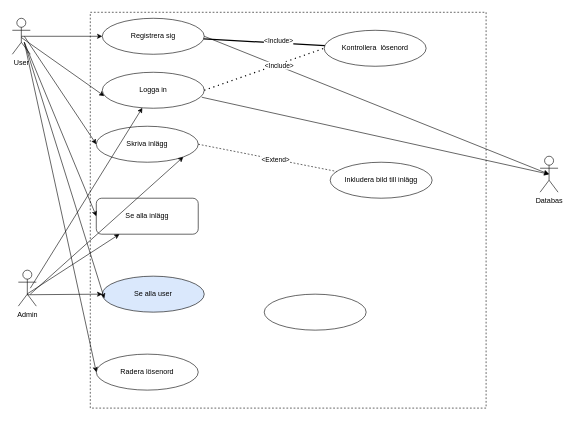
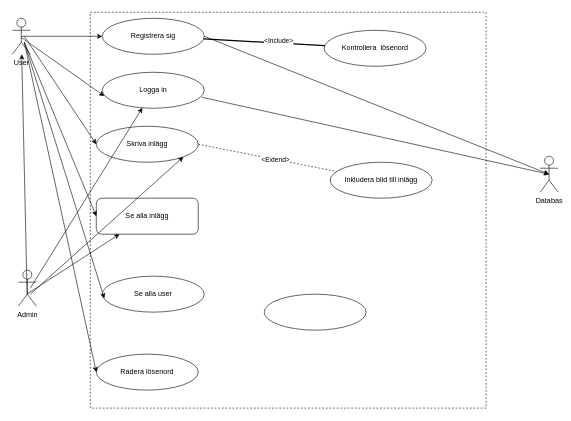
(265, 69) -> none
(153, 294) -> (153, 294)
(55, 295) -> (25, 222)
